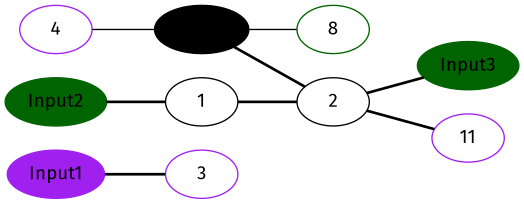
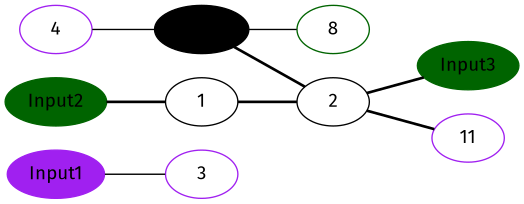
(135, 174) -> (135, 174)
